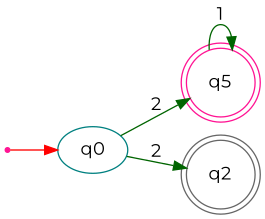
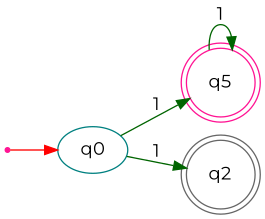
(157, 105) -> (157, 105)
(157, 152) -> (157, 152)
